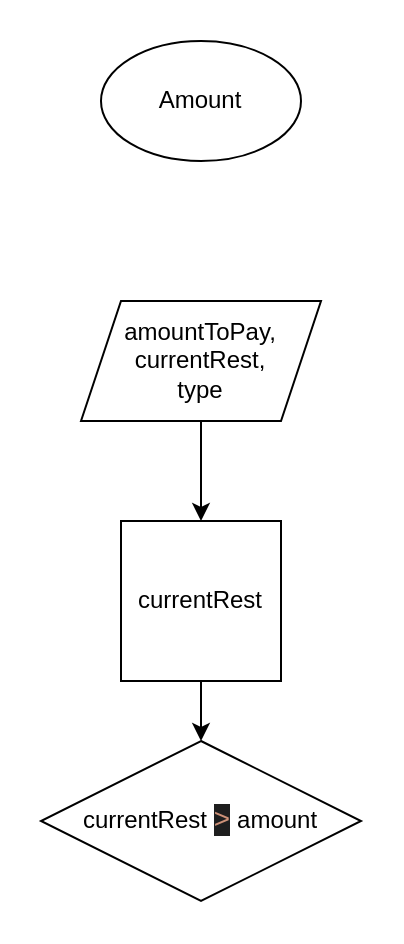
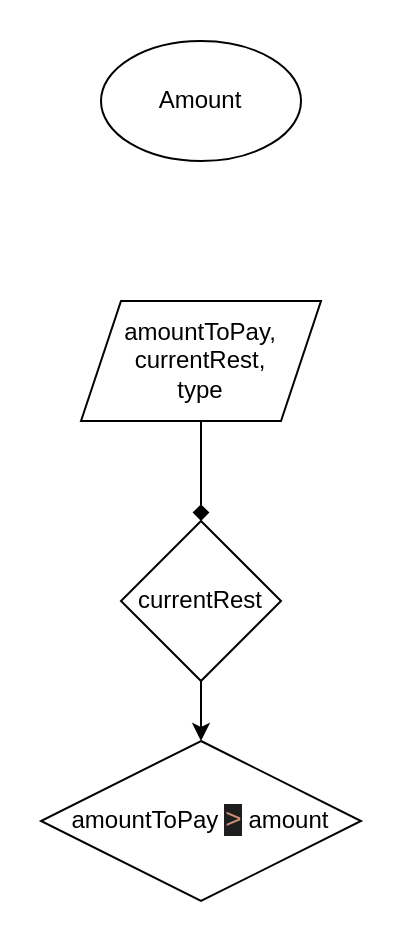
(201, 506) -> (201, 505)
(201, 601) -> (201, 601)
(201, 821) -> (201, 821)
